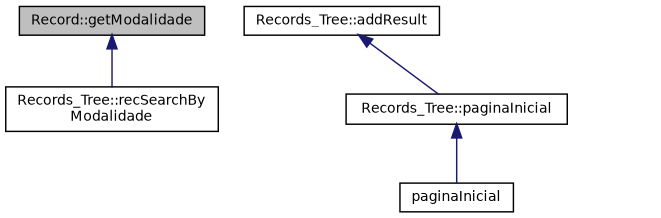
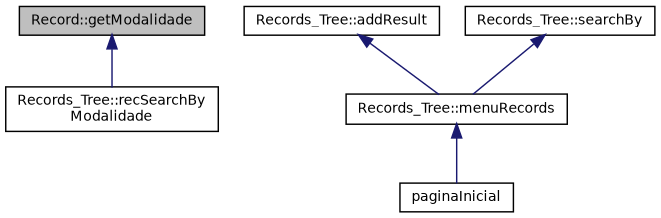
none -> (560, 21)
(457, 109) -> (457, 109)
